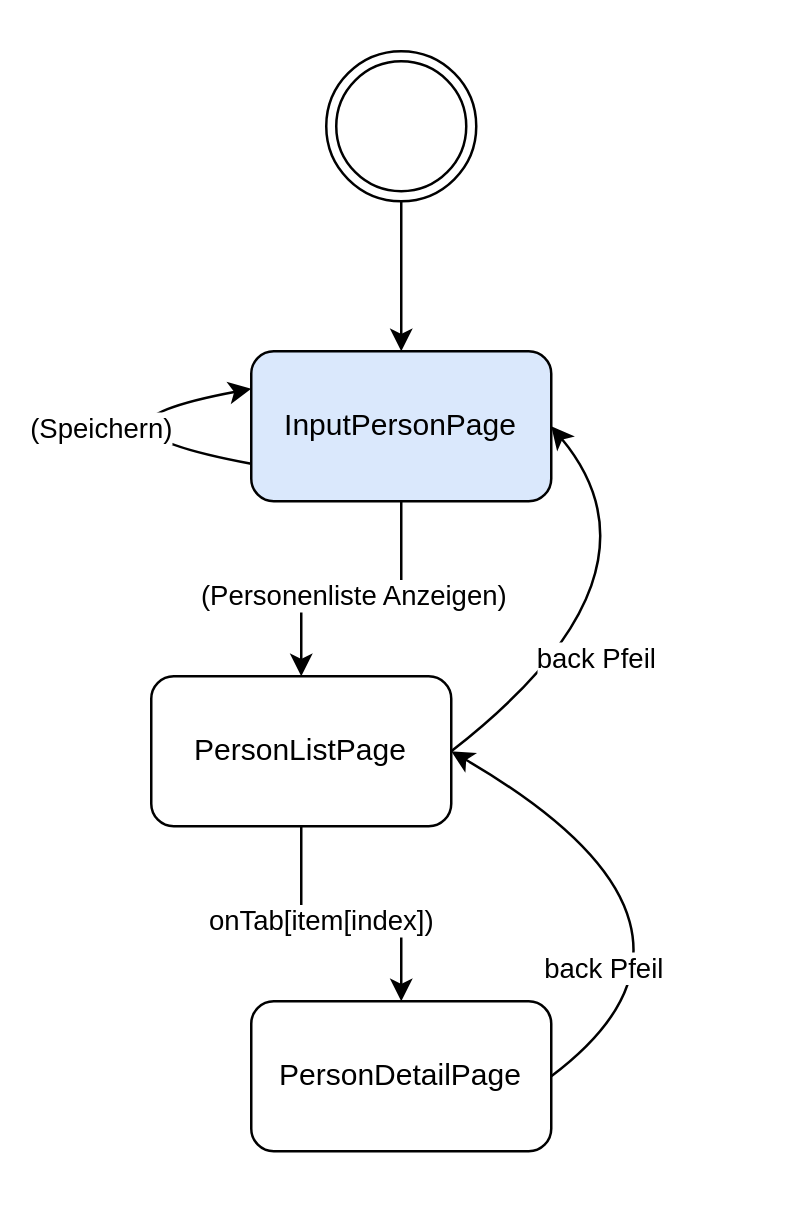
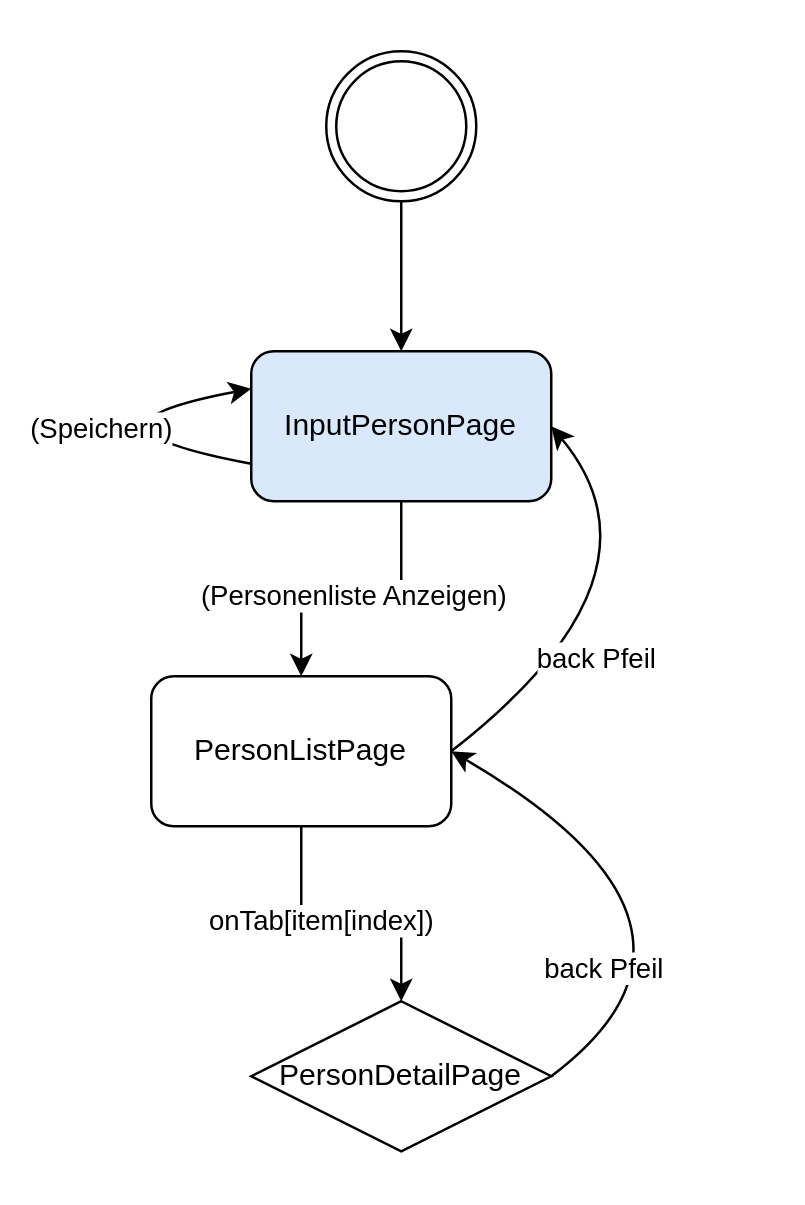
(401, 1076) -> (401, 1076)
